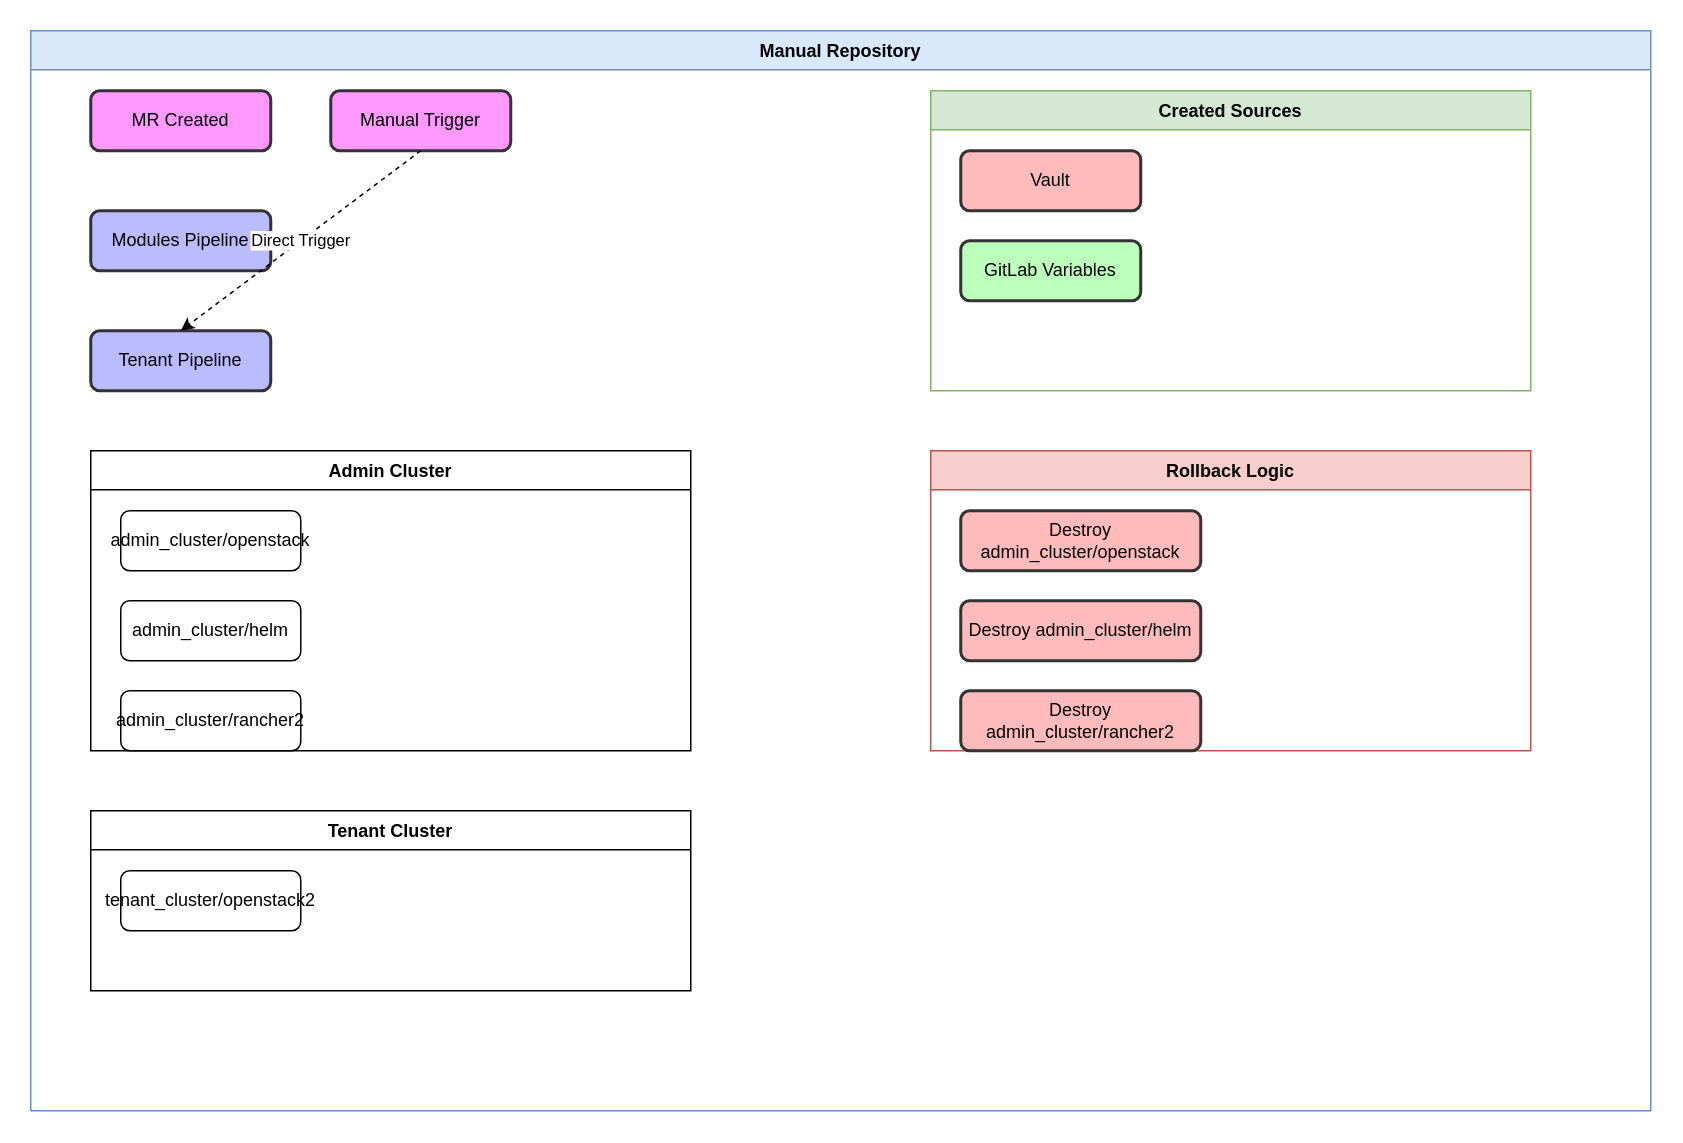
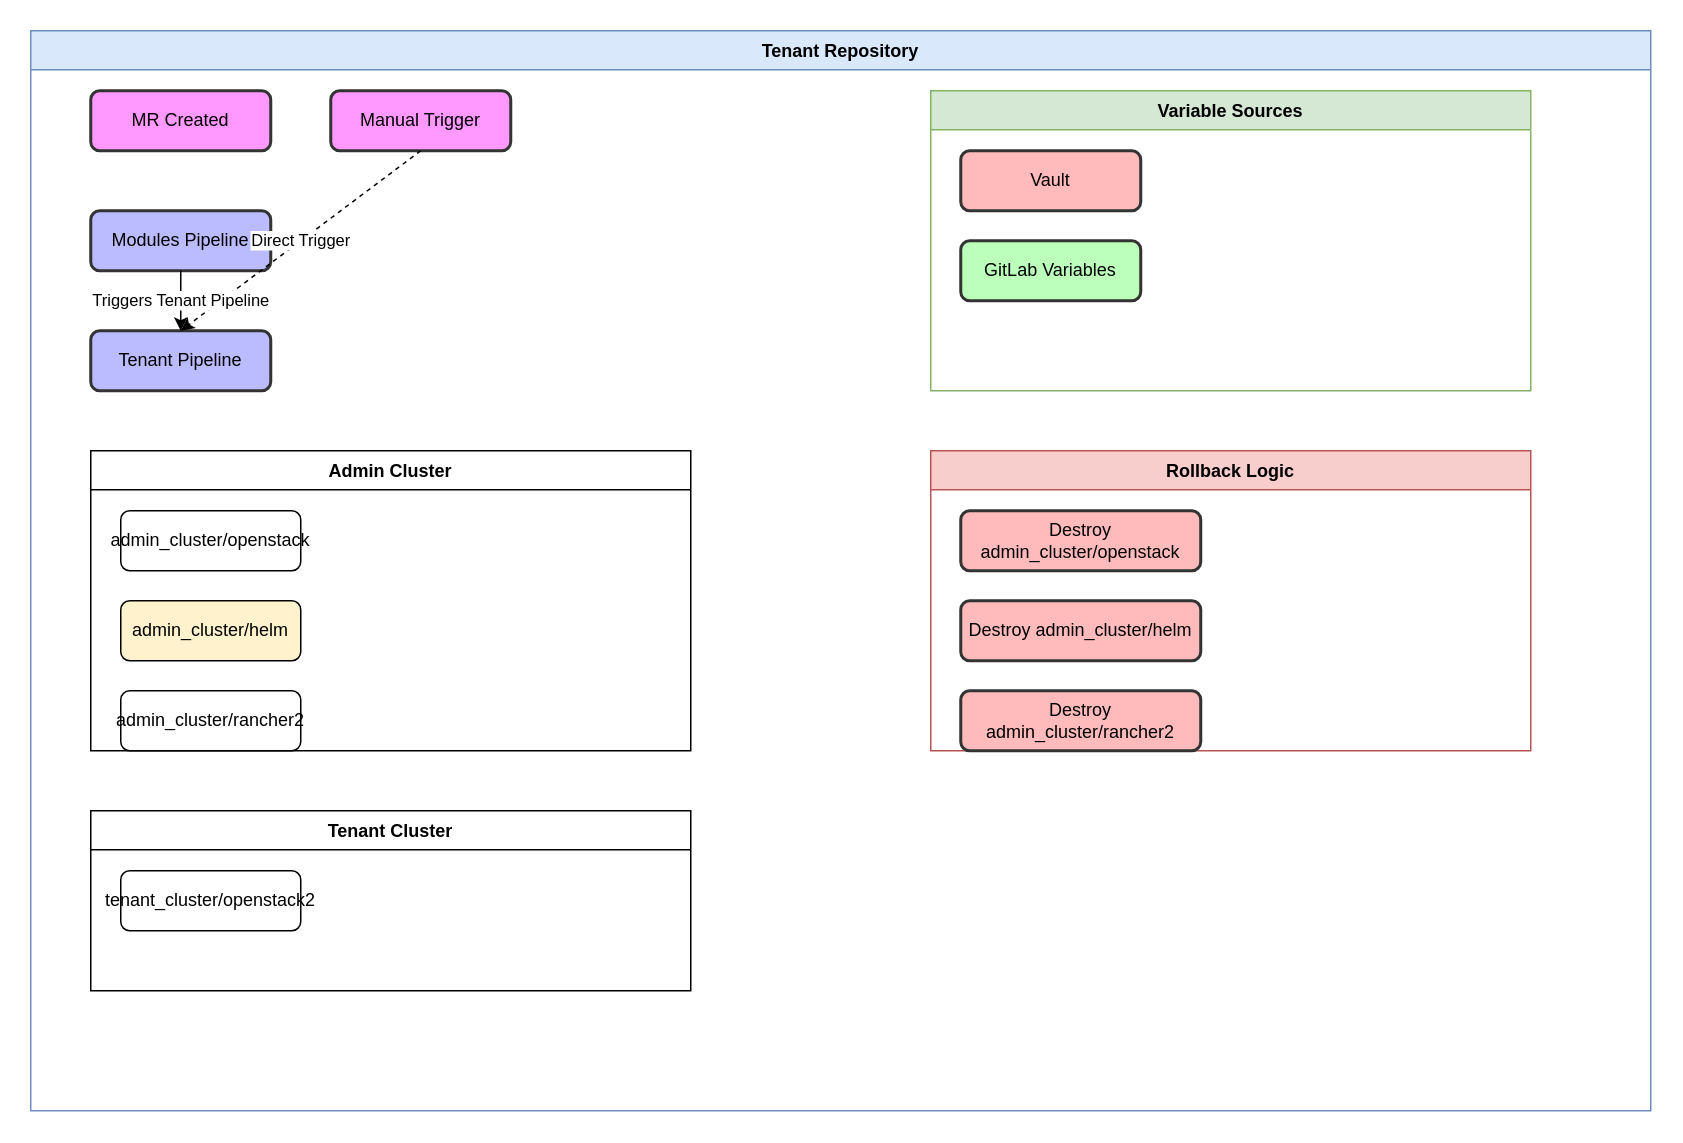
(840, 51) -> (840, 51)
(1230, 111) -> (1230, 111)
none -> (181, 296)
(211, 631) -> (211, 631)
